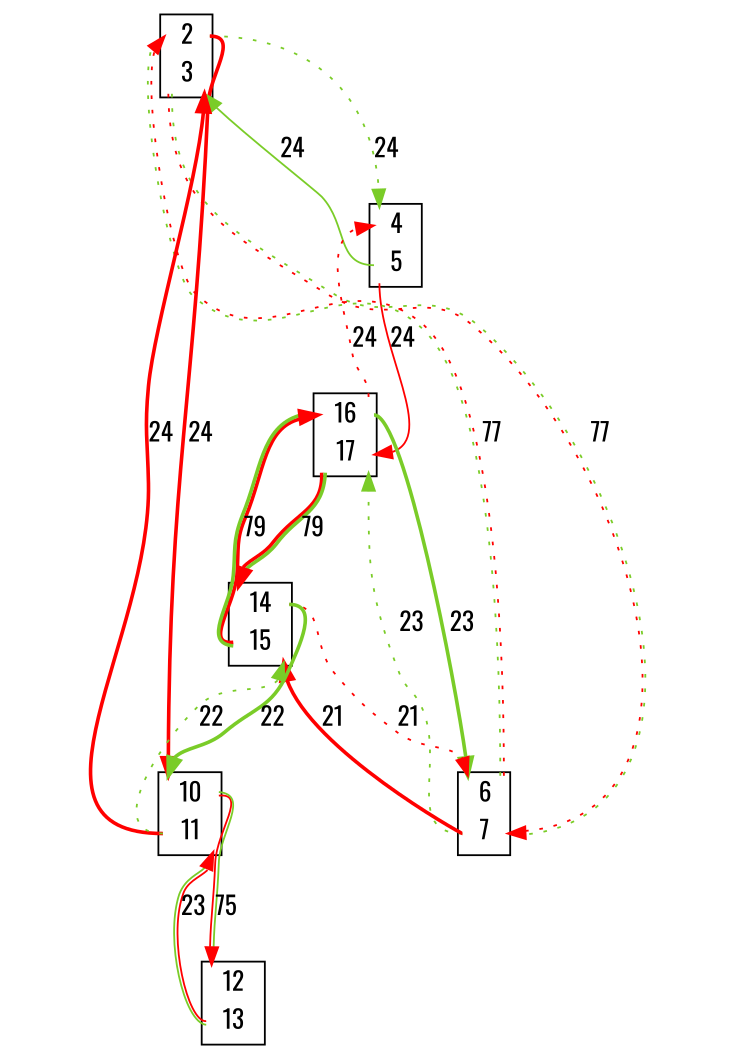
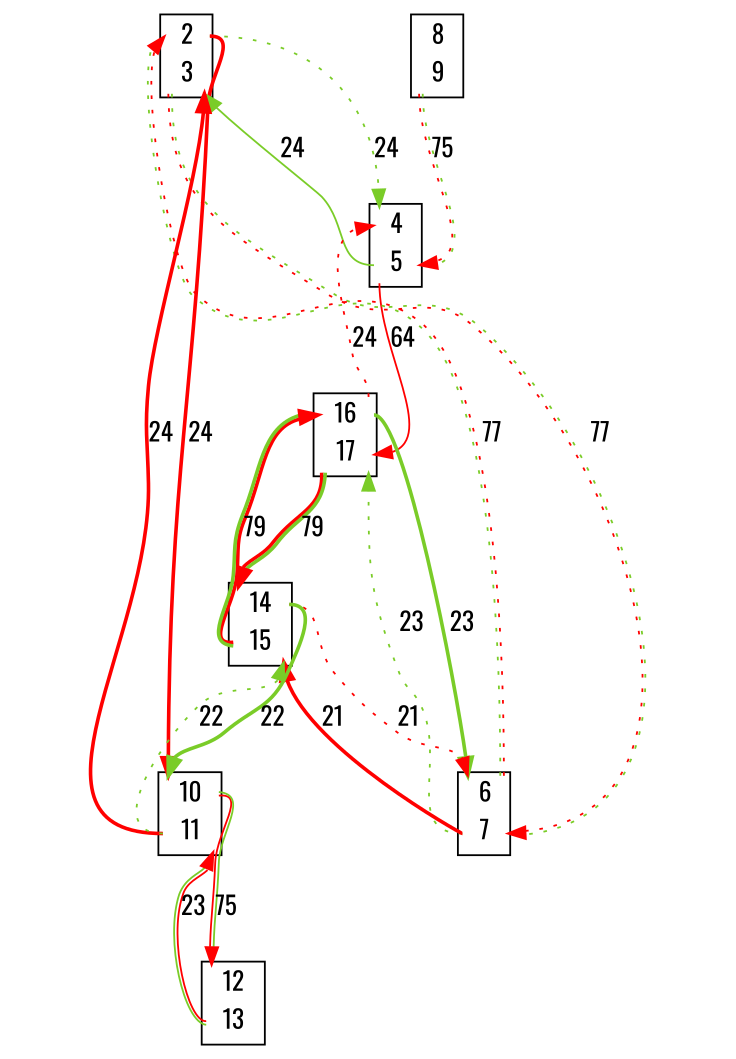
none -> (437, 56)
(403, 340) -> (403, 340)
